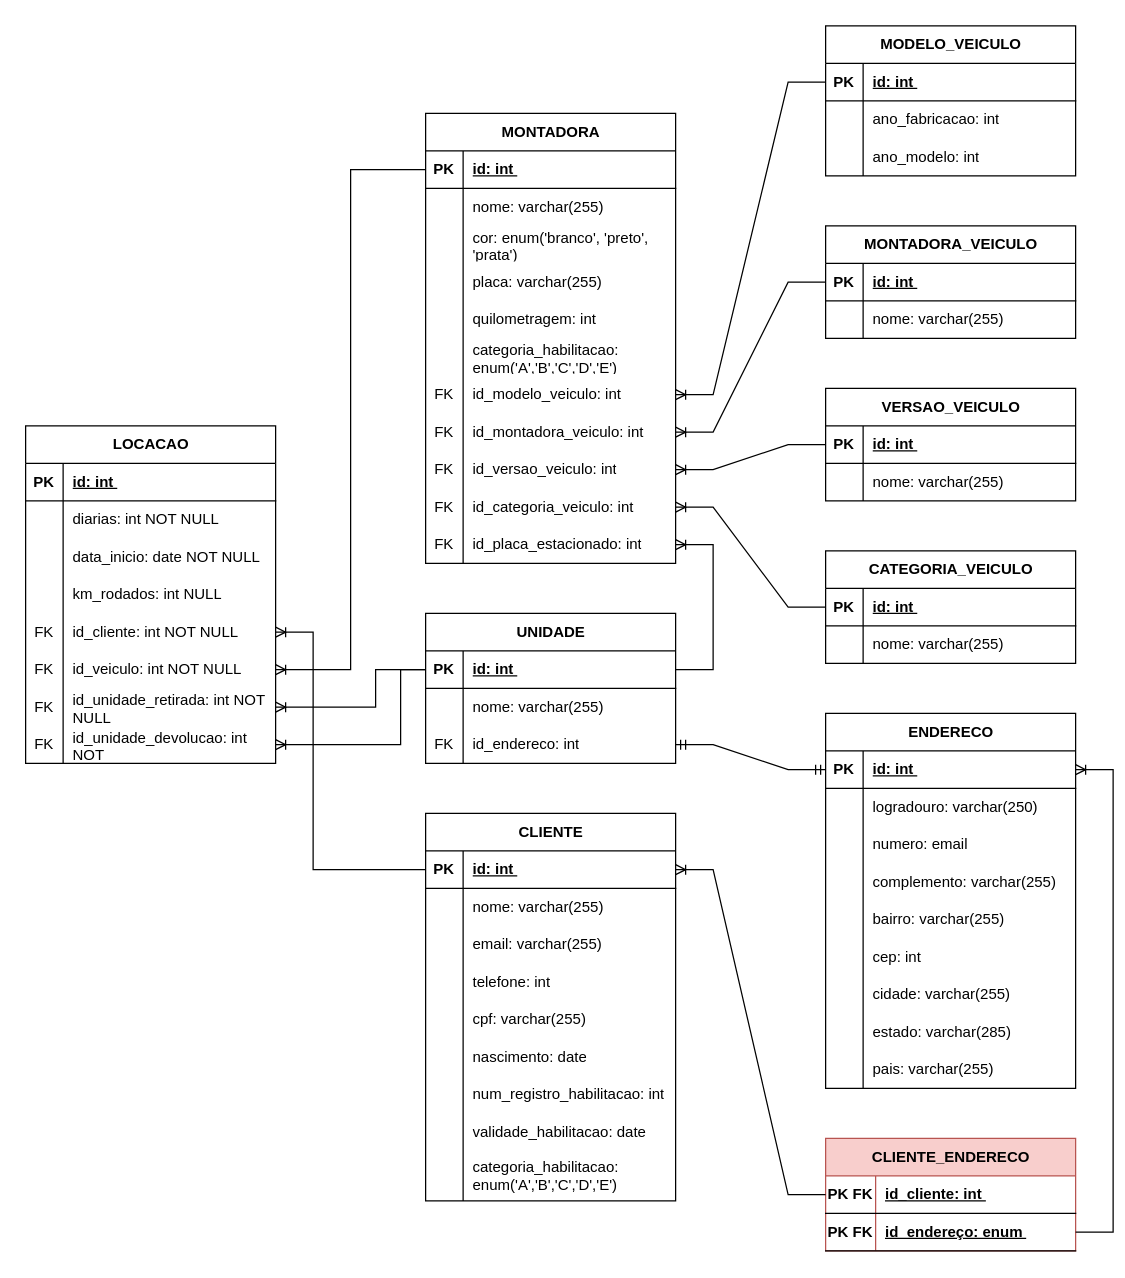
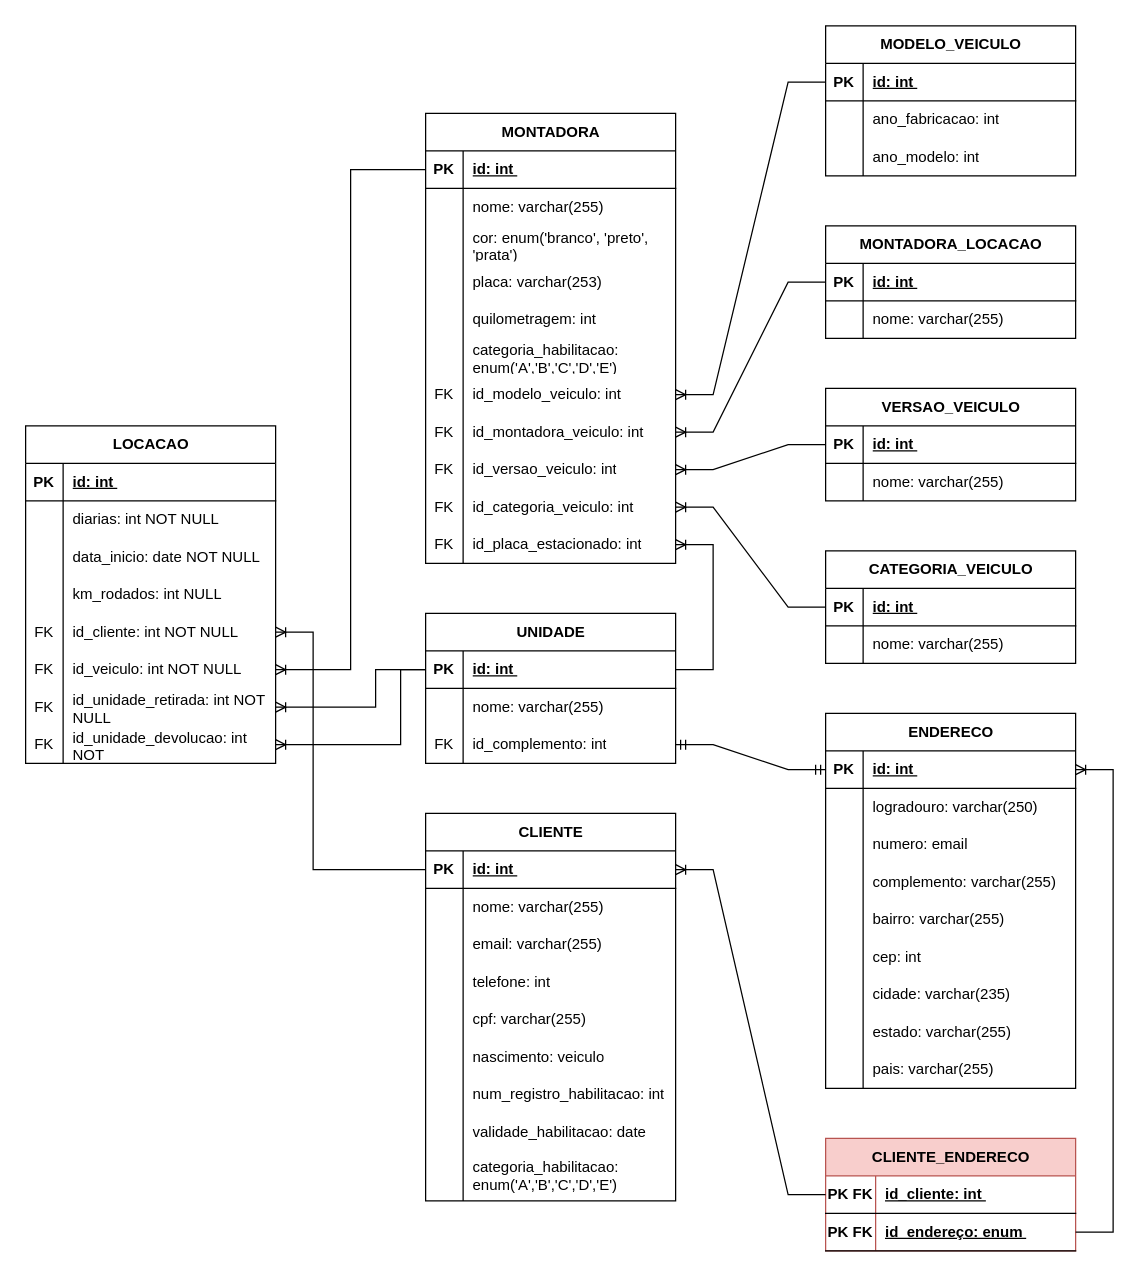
(951, 244) -> (951, 244)
(547, 282) -> (547, 282)
(533, 744) -> (543, 744)
(951, 994) -> (951, 994)
(953, 1032) -> (953, 1032)
(534, 1057) -> (543, 1057)
